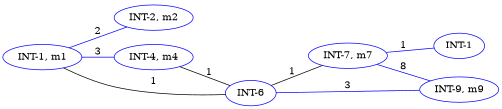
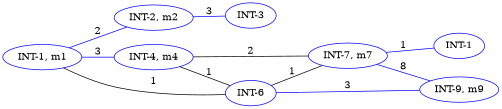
none -> (251, 16)
none -> (251, 56)
